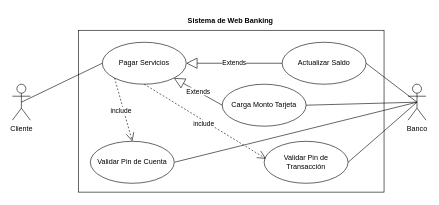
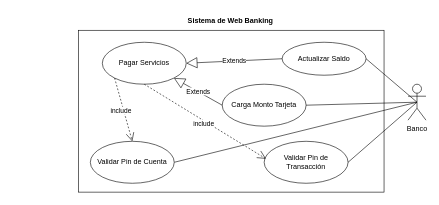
(324, 63) -> (324, 59)
(67, 80) -> none
(21, 102) -> none
